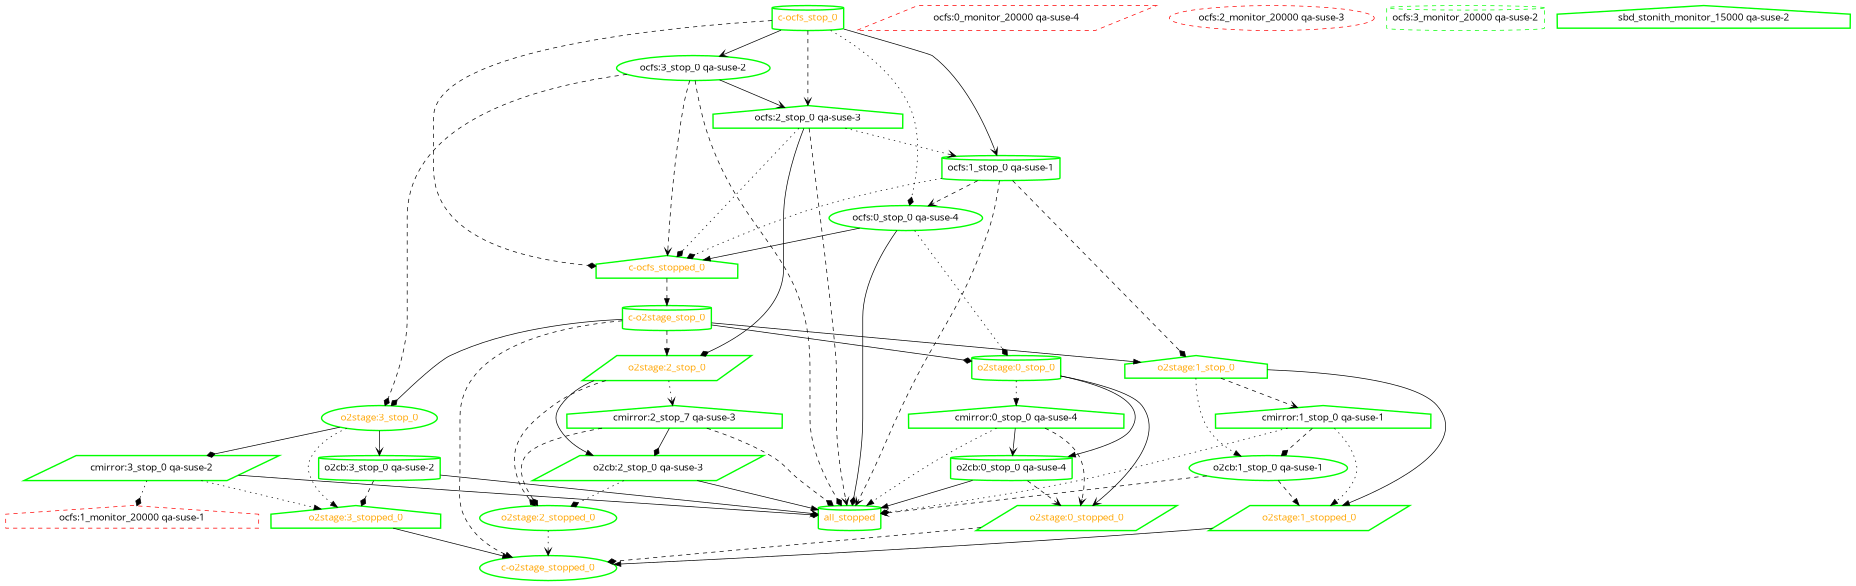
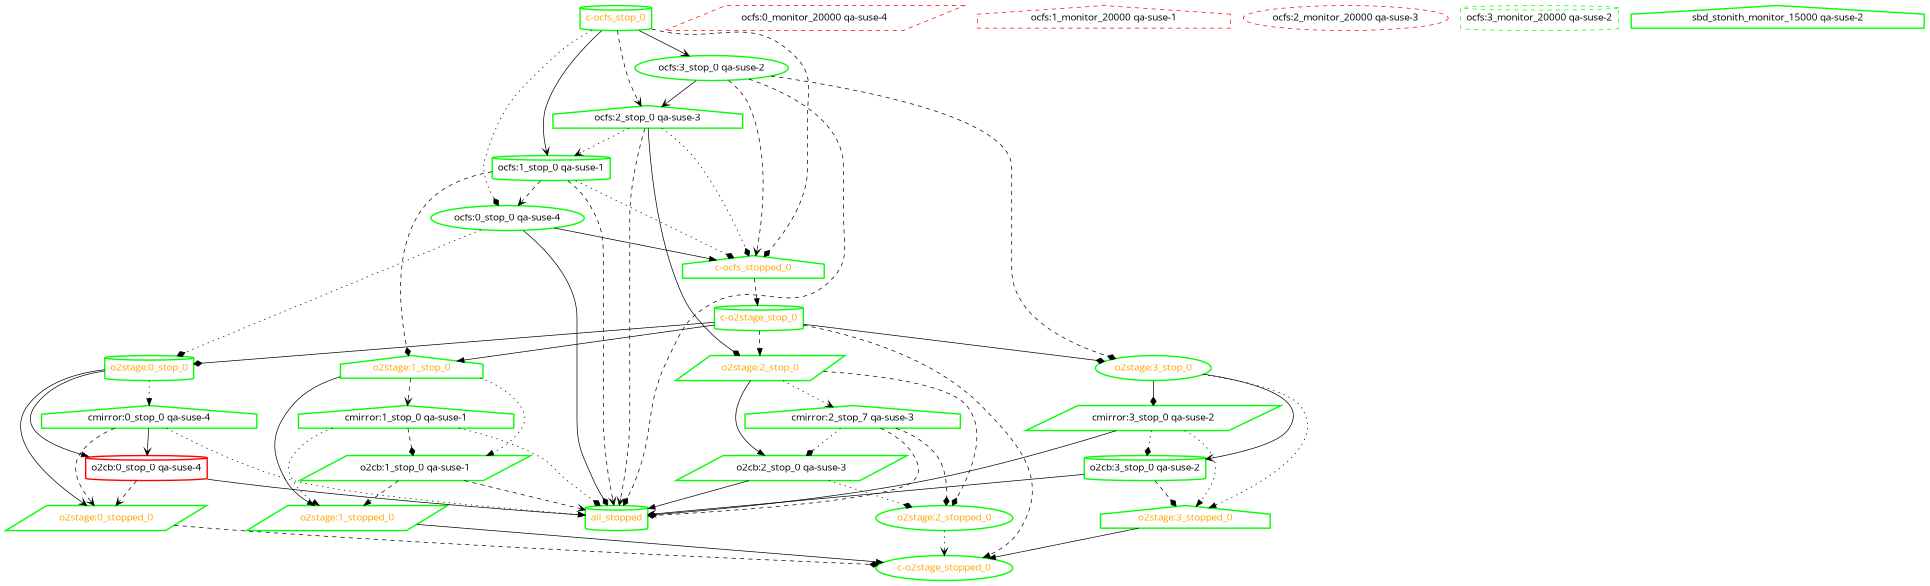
(664, 438) -> (827, 439)
(1011, 468) -> (146, 468)
(1268, 468) -> (415, 468)
(143, 489) -> (1150, 439)
